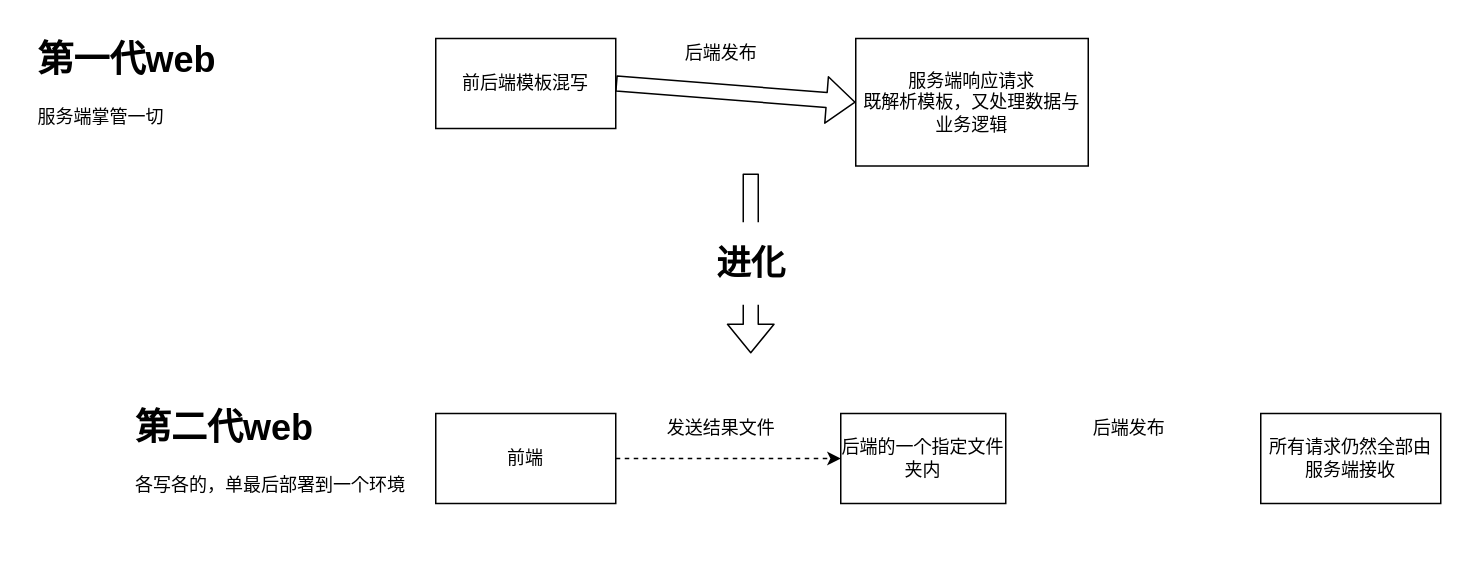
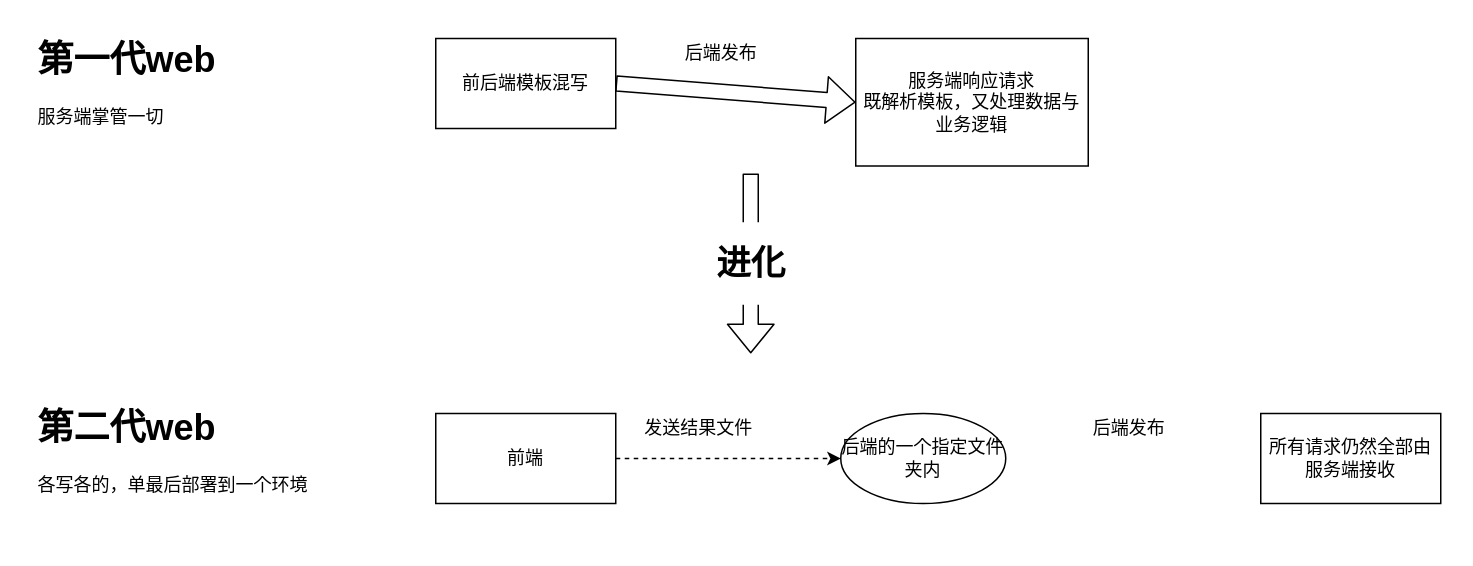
(721, 428) -> (698, 428)
(923, 458) -> (923, 458)
(271, 466) -> (173, 466)
